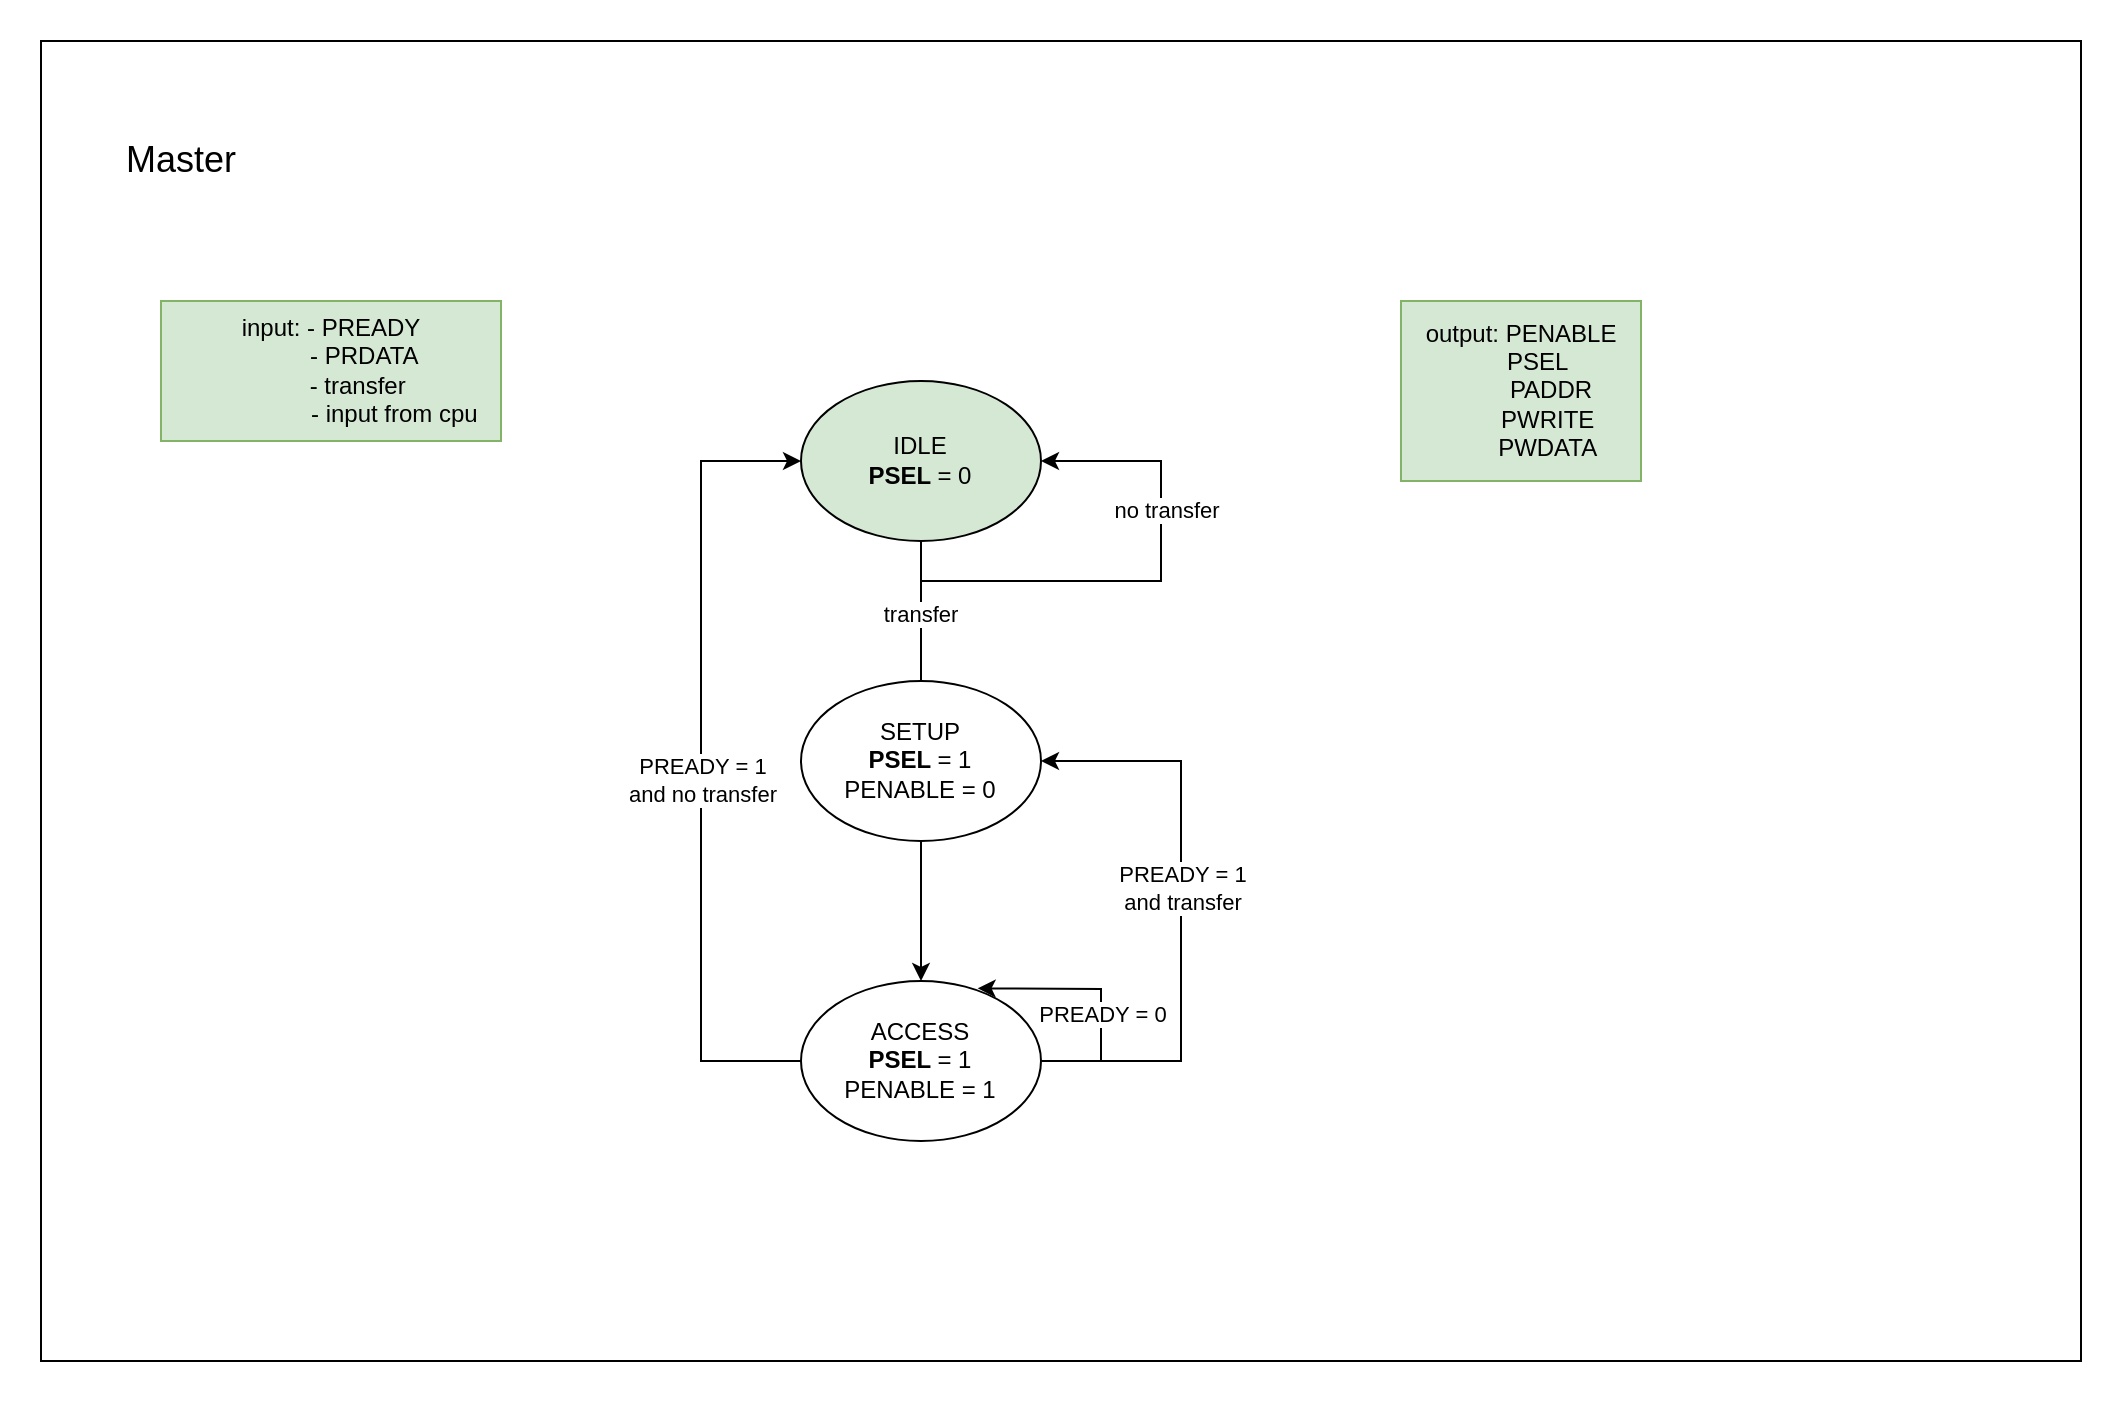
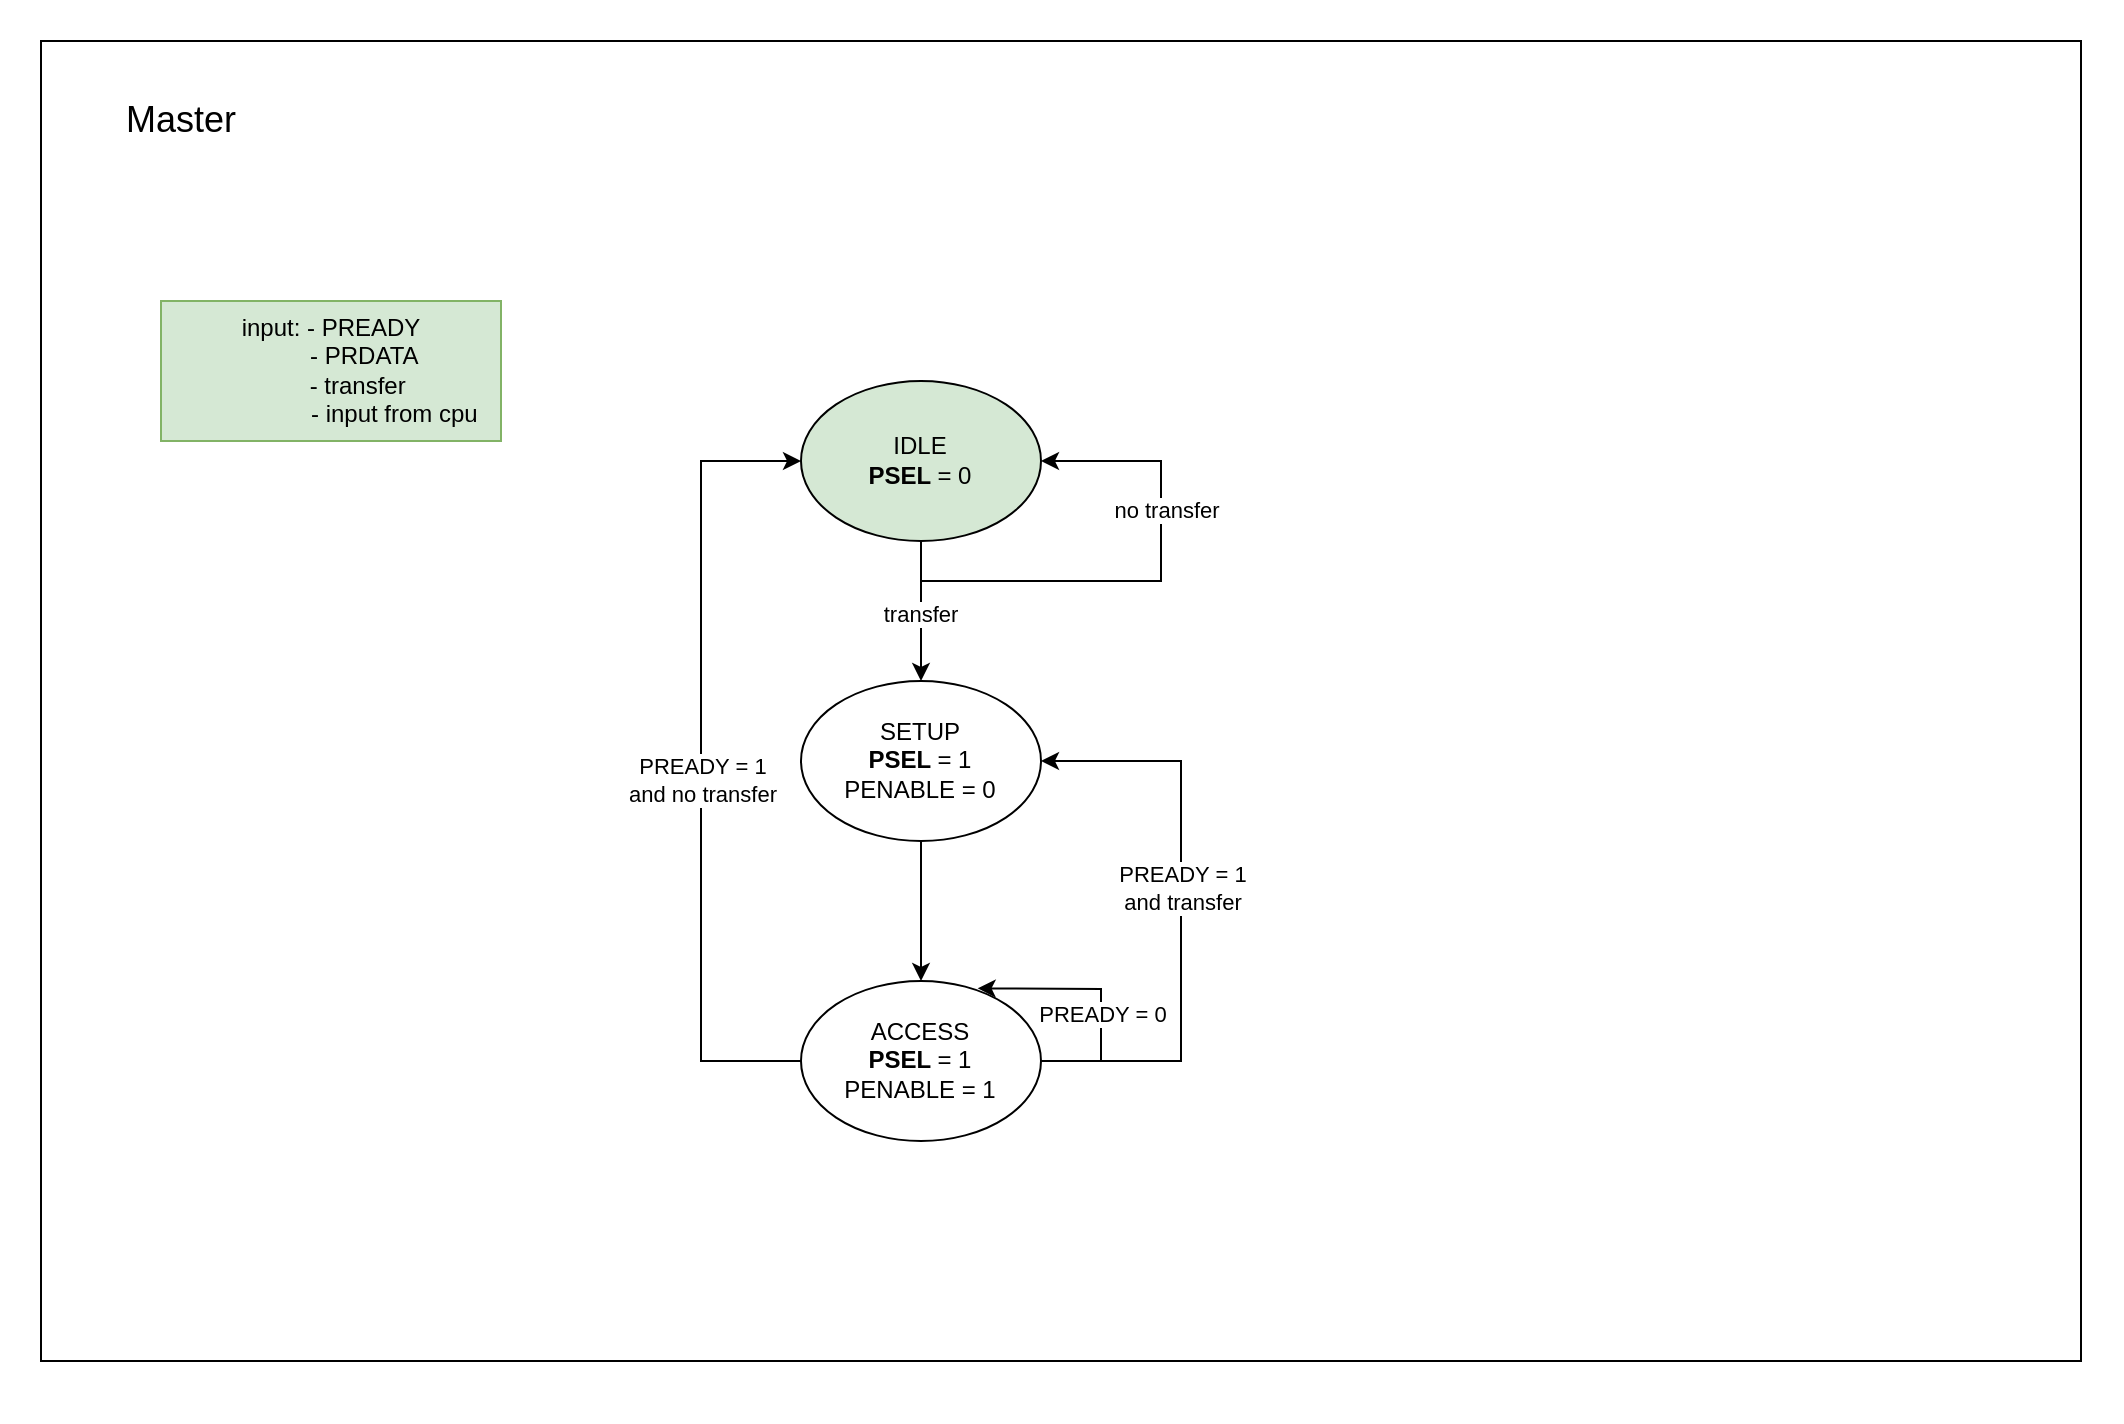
(181, 161) -> (181, 121)
(1521, 391) -> none
(921, 671) -> (921, 666)
